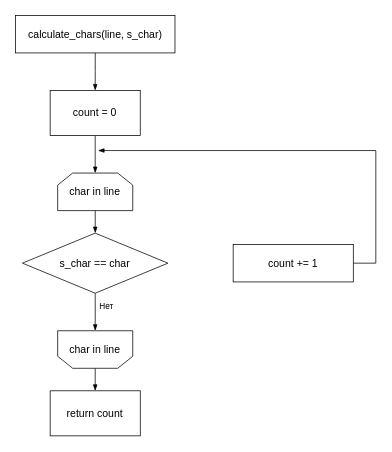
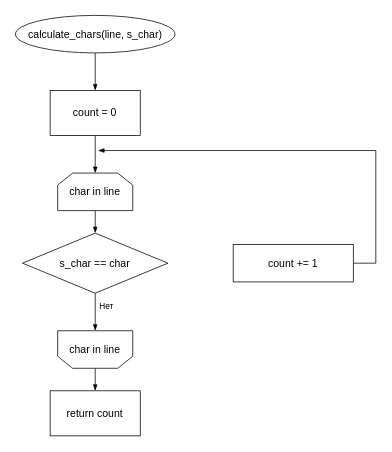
(95, 34) -> (95, 34)
